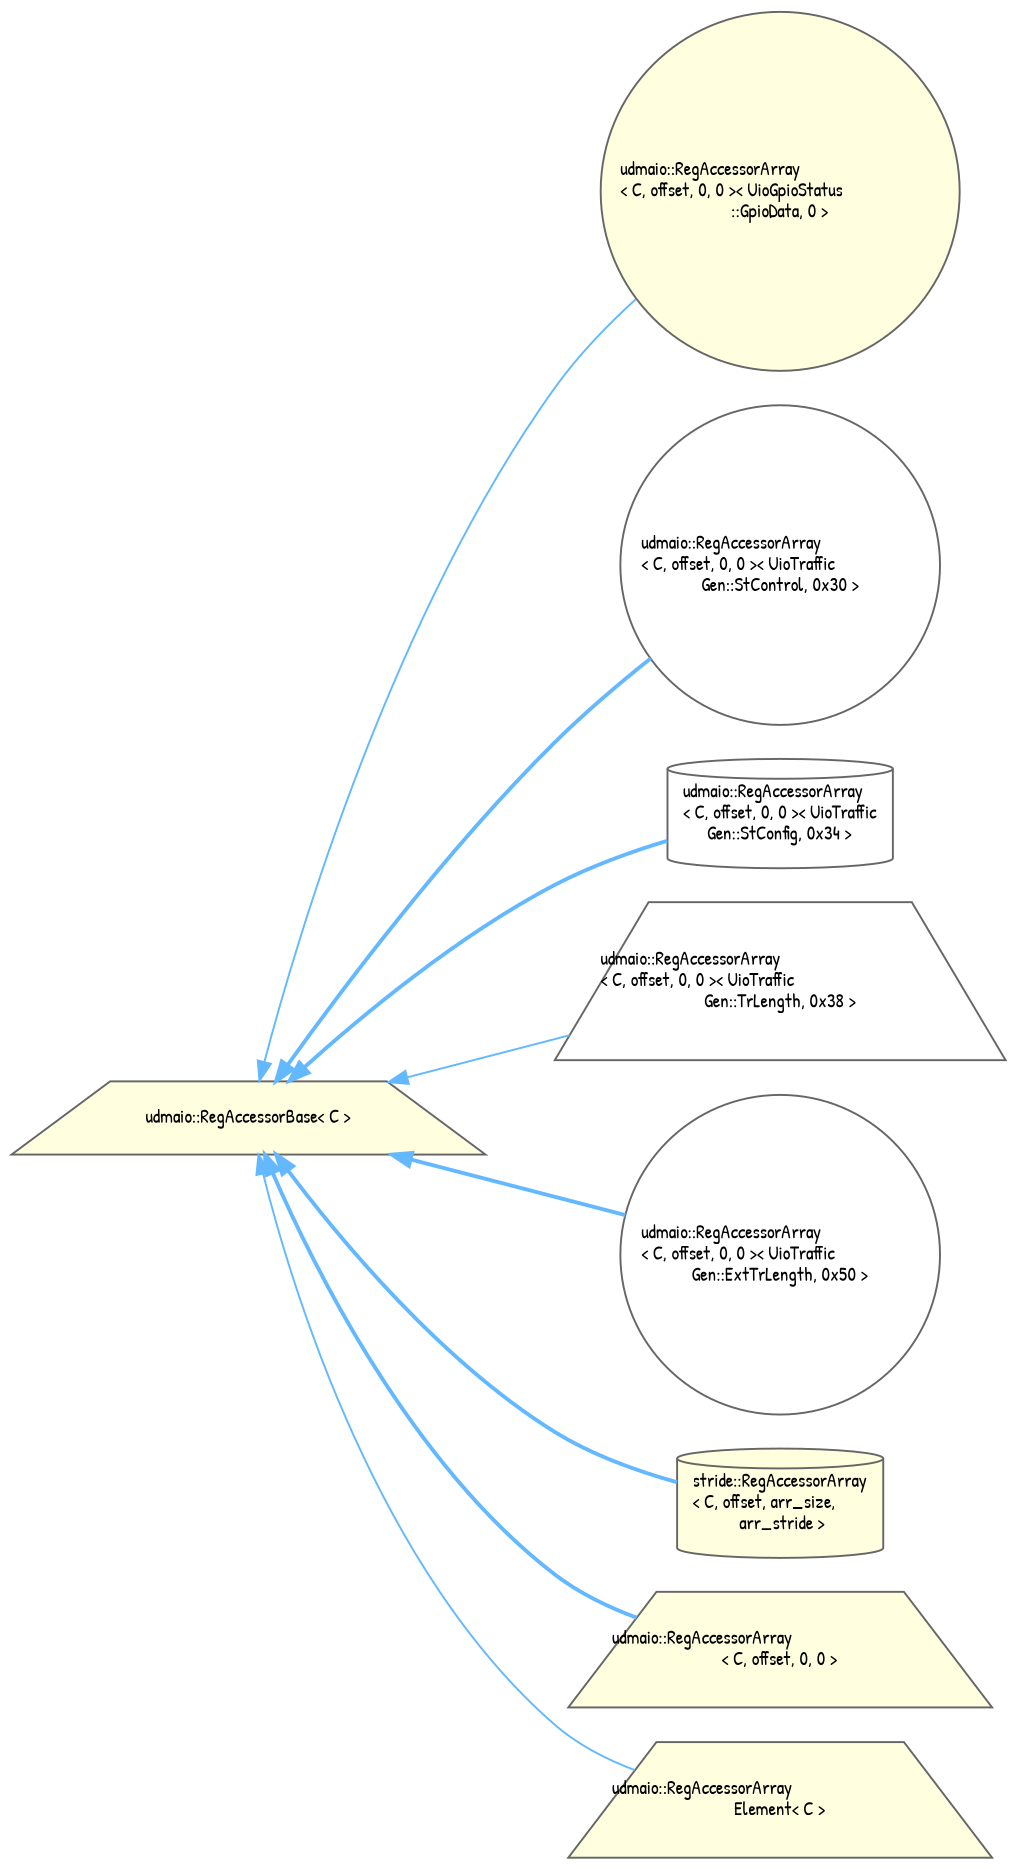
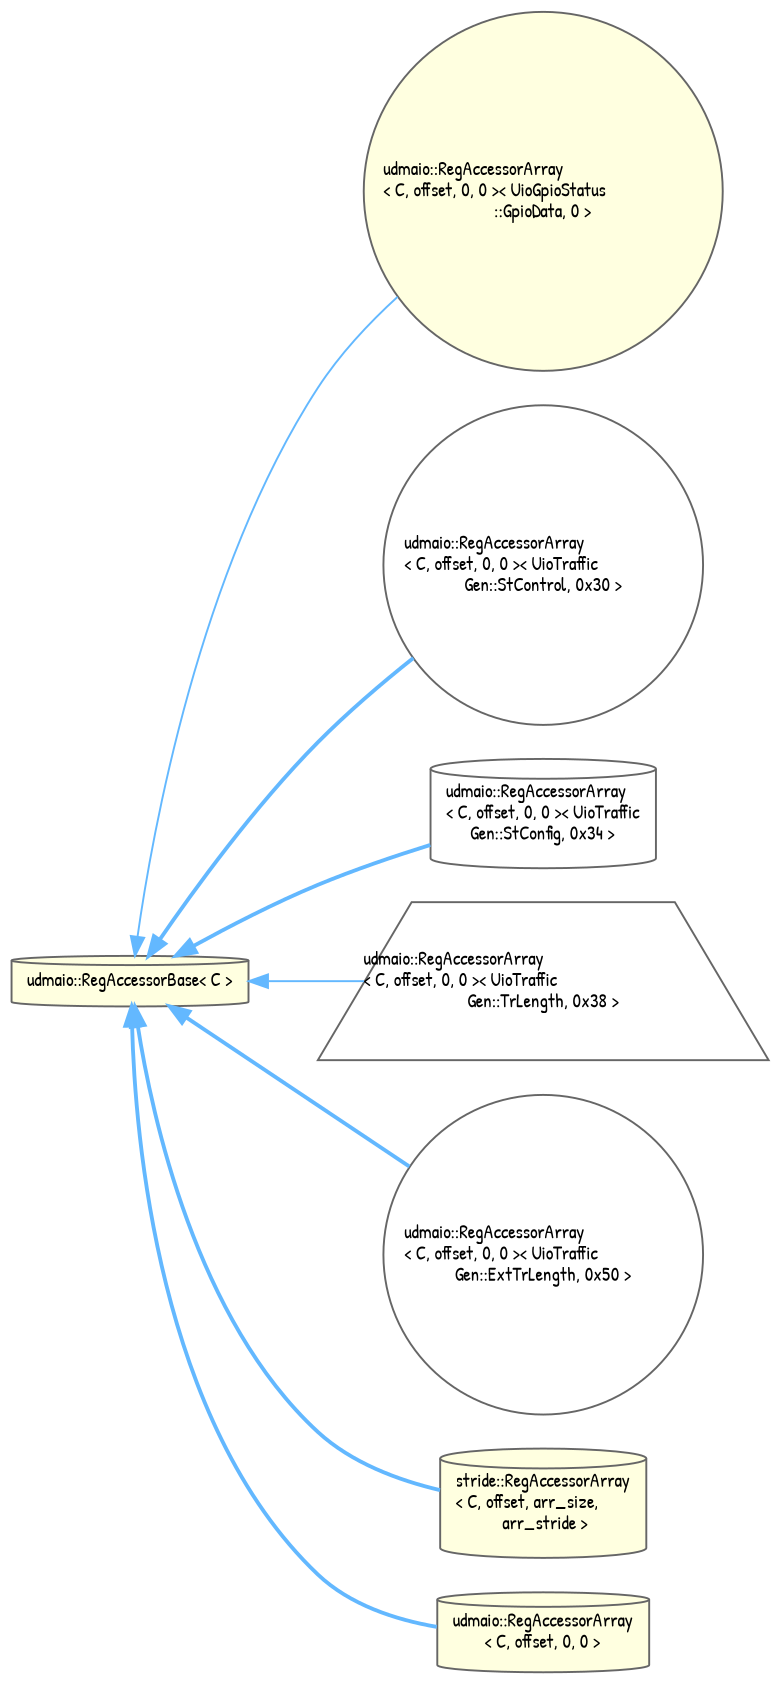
(249, 1118) -> (130, 981)
(780, 1650) -> (543, 1632)
(780, 1800) -> none
